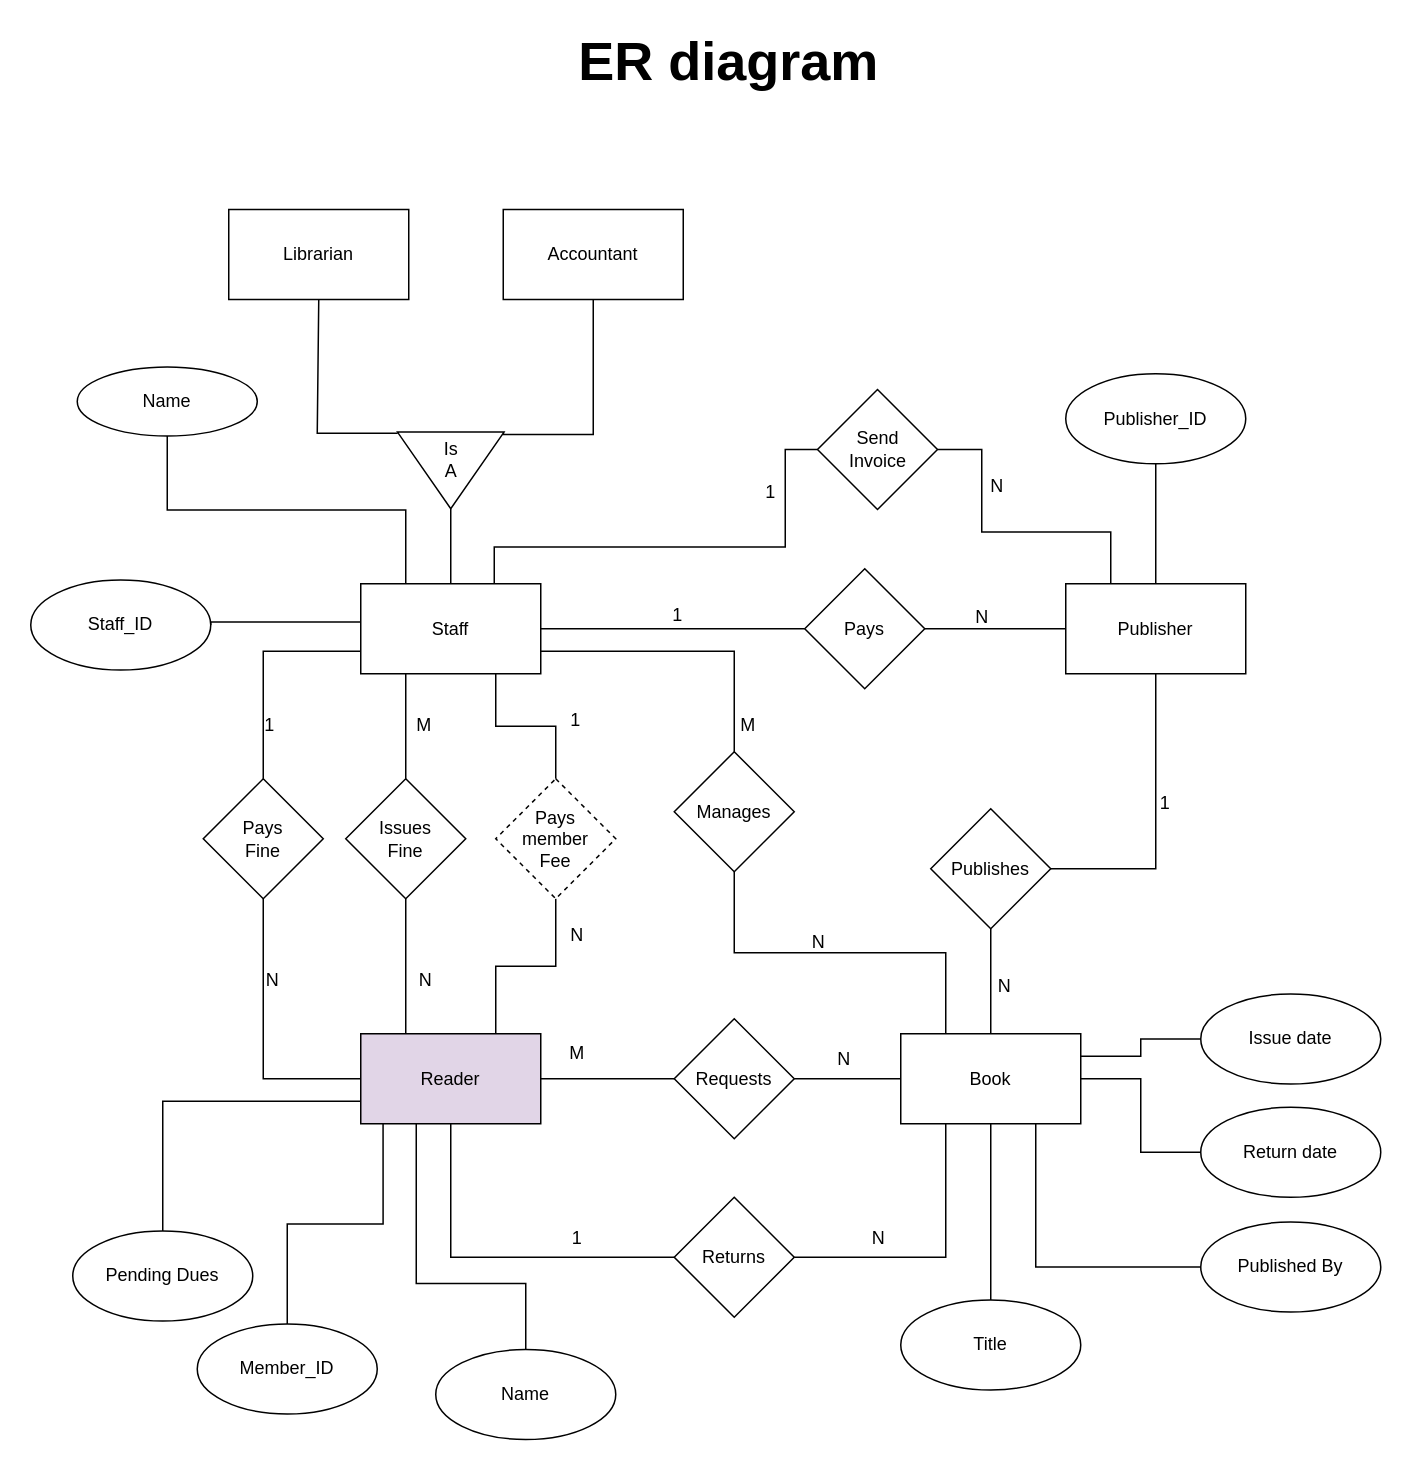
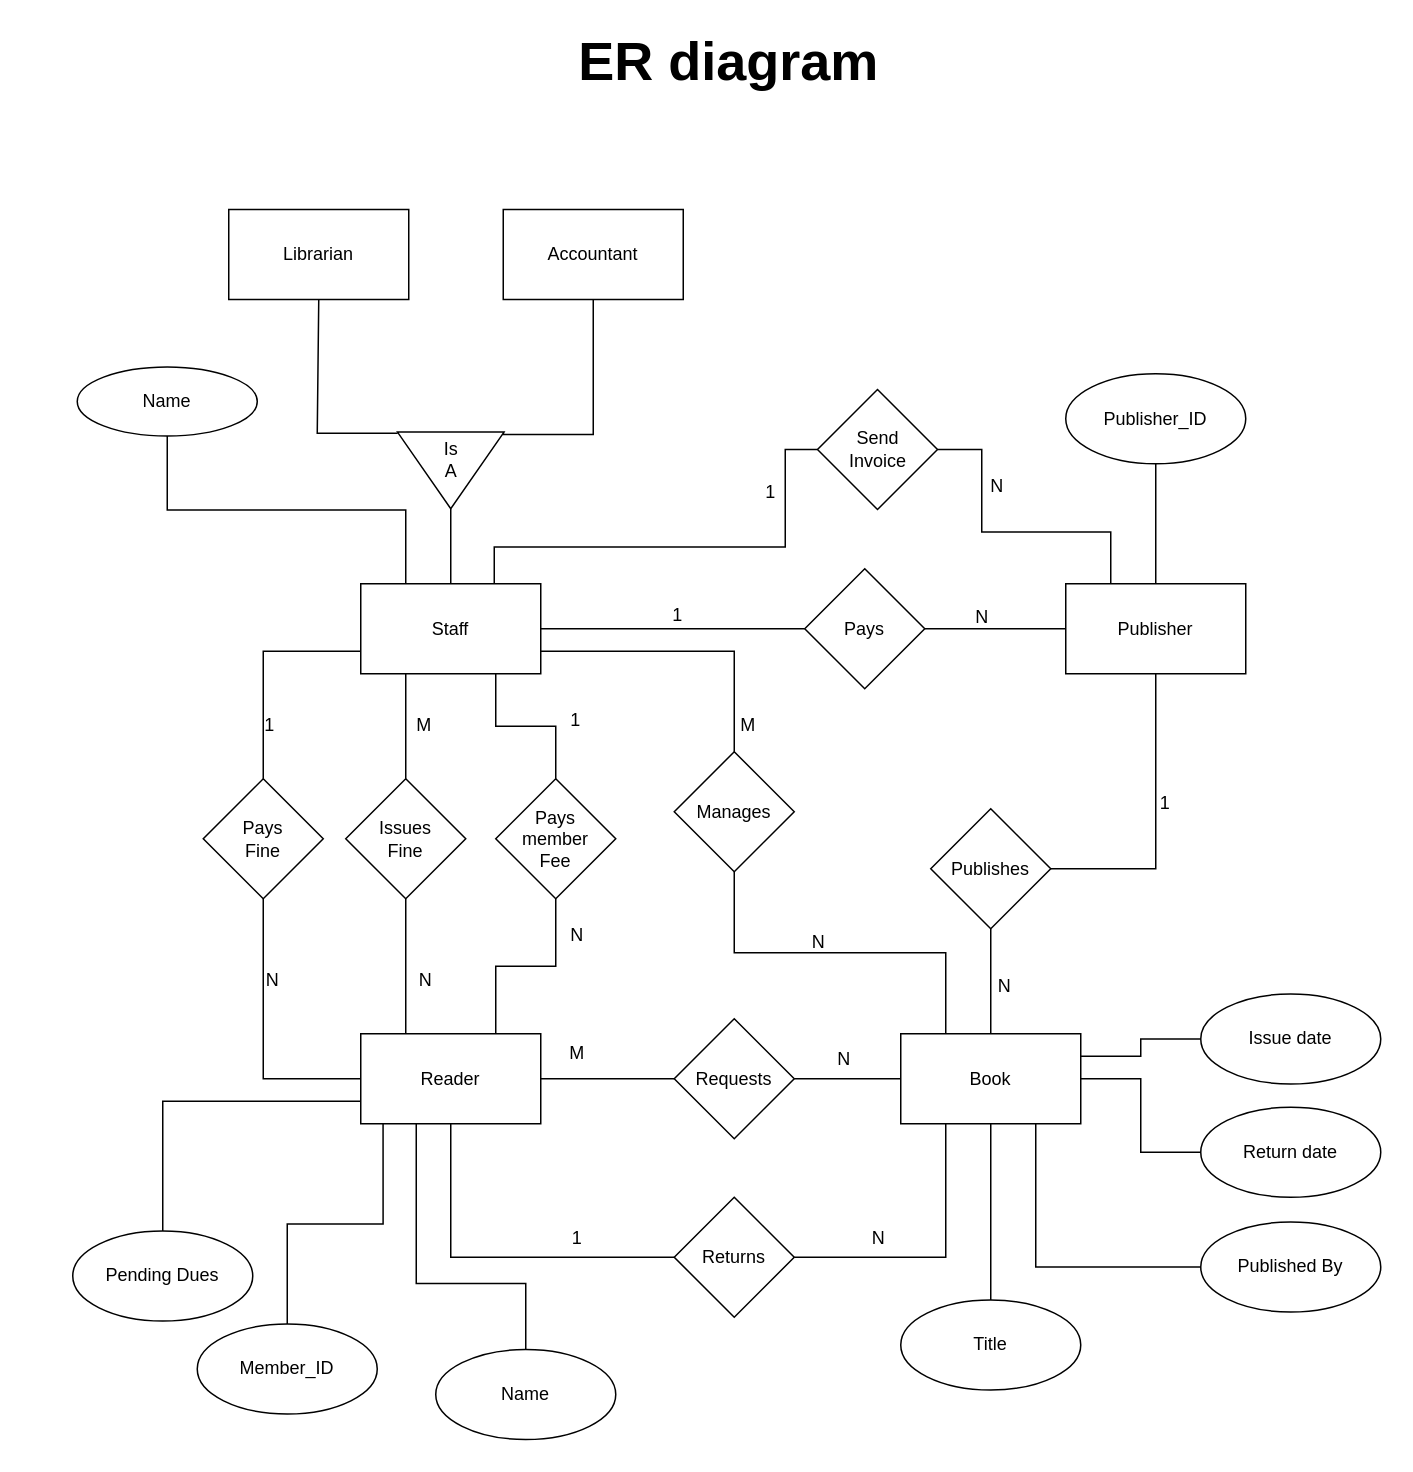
(286, 622) -> none
(121, 625) -> none
(556, 839) -> (556, 839)
(451, 1079) -> (451, 1079)
